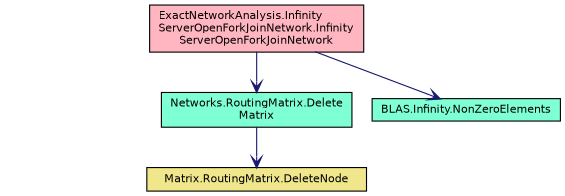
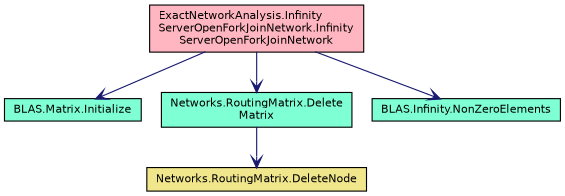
none -> (73, 110)
(257, 179) -> (257, 179)
